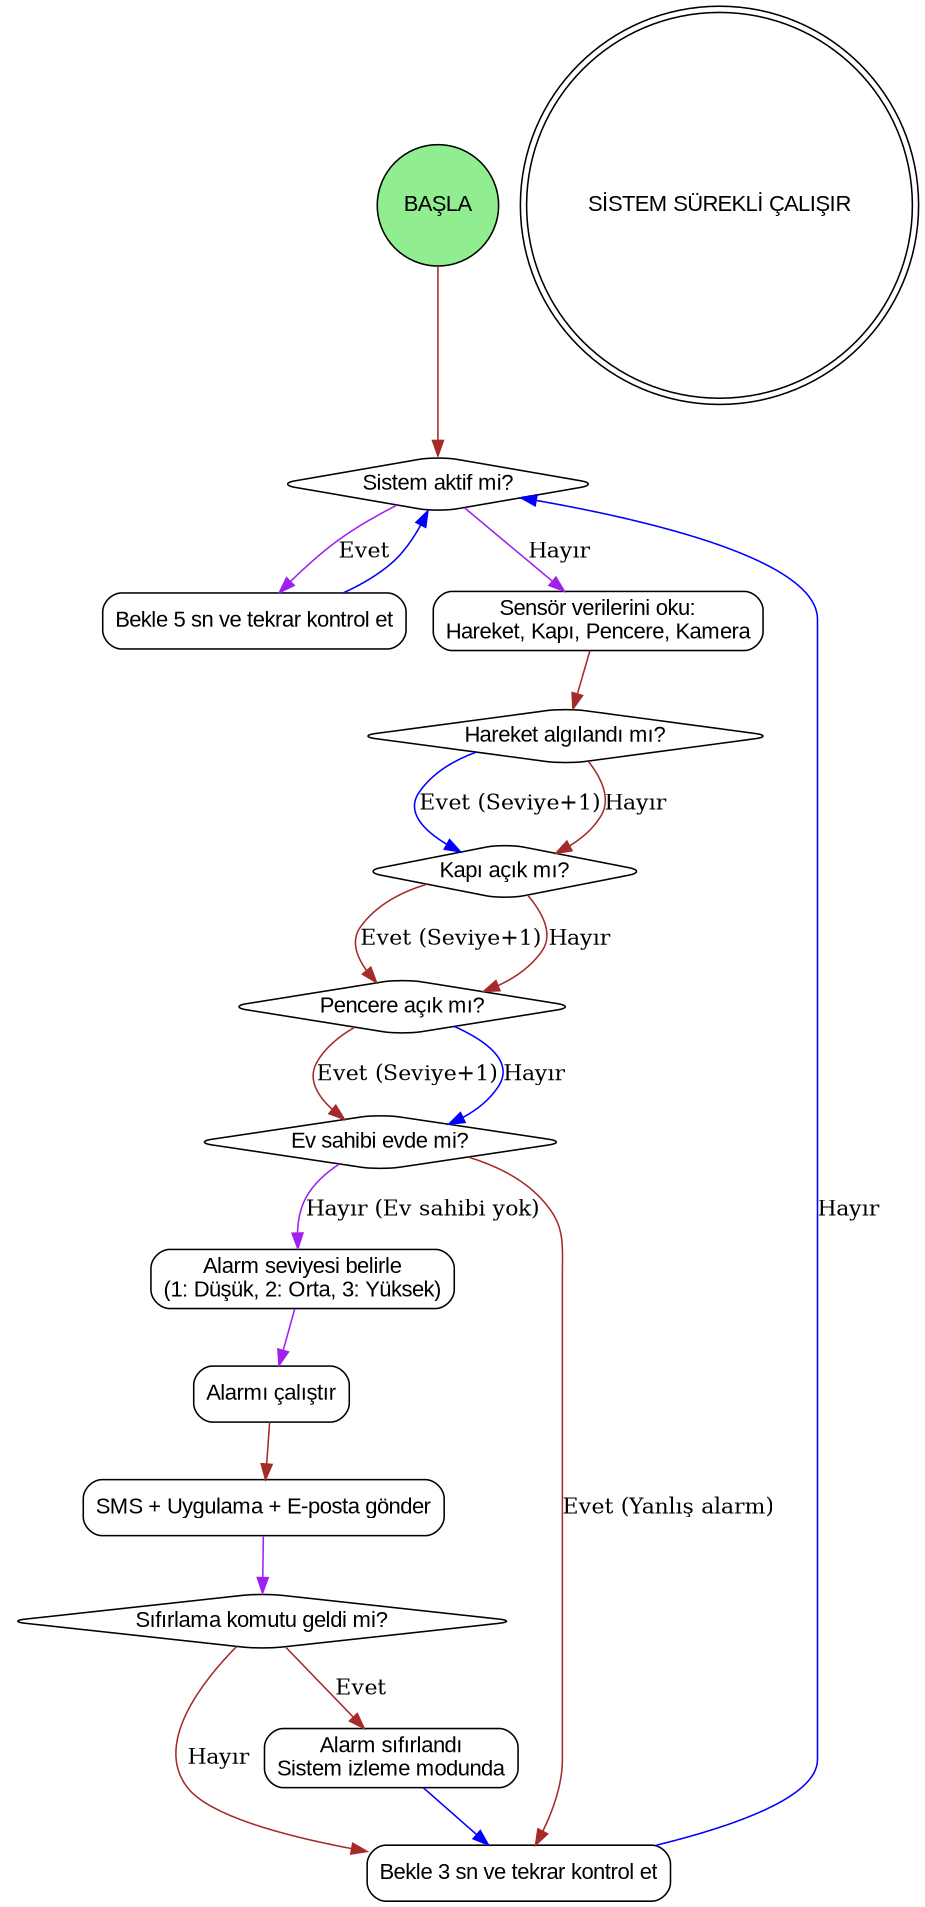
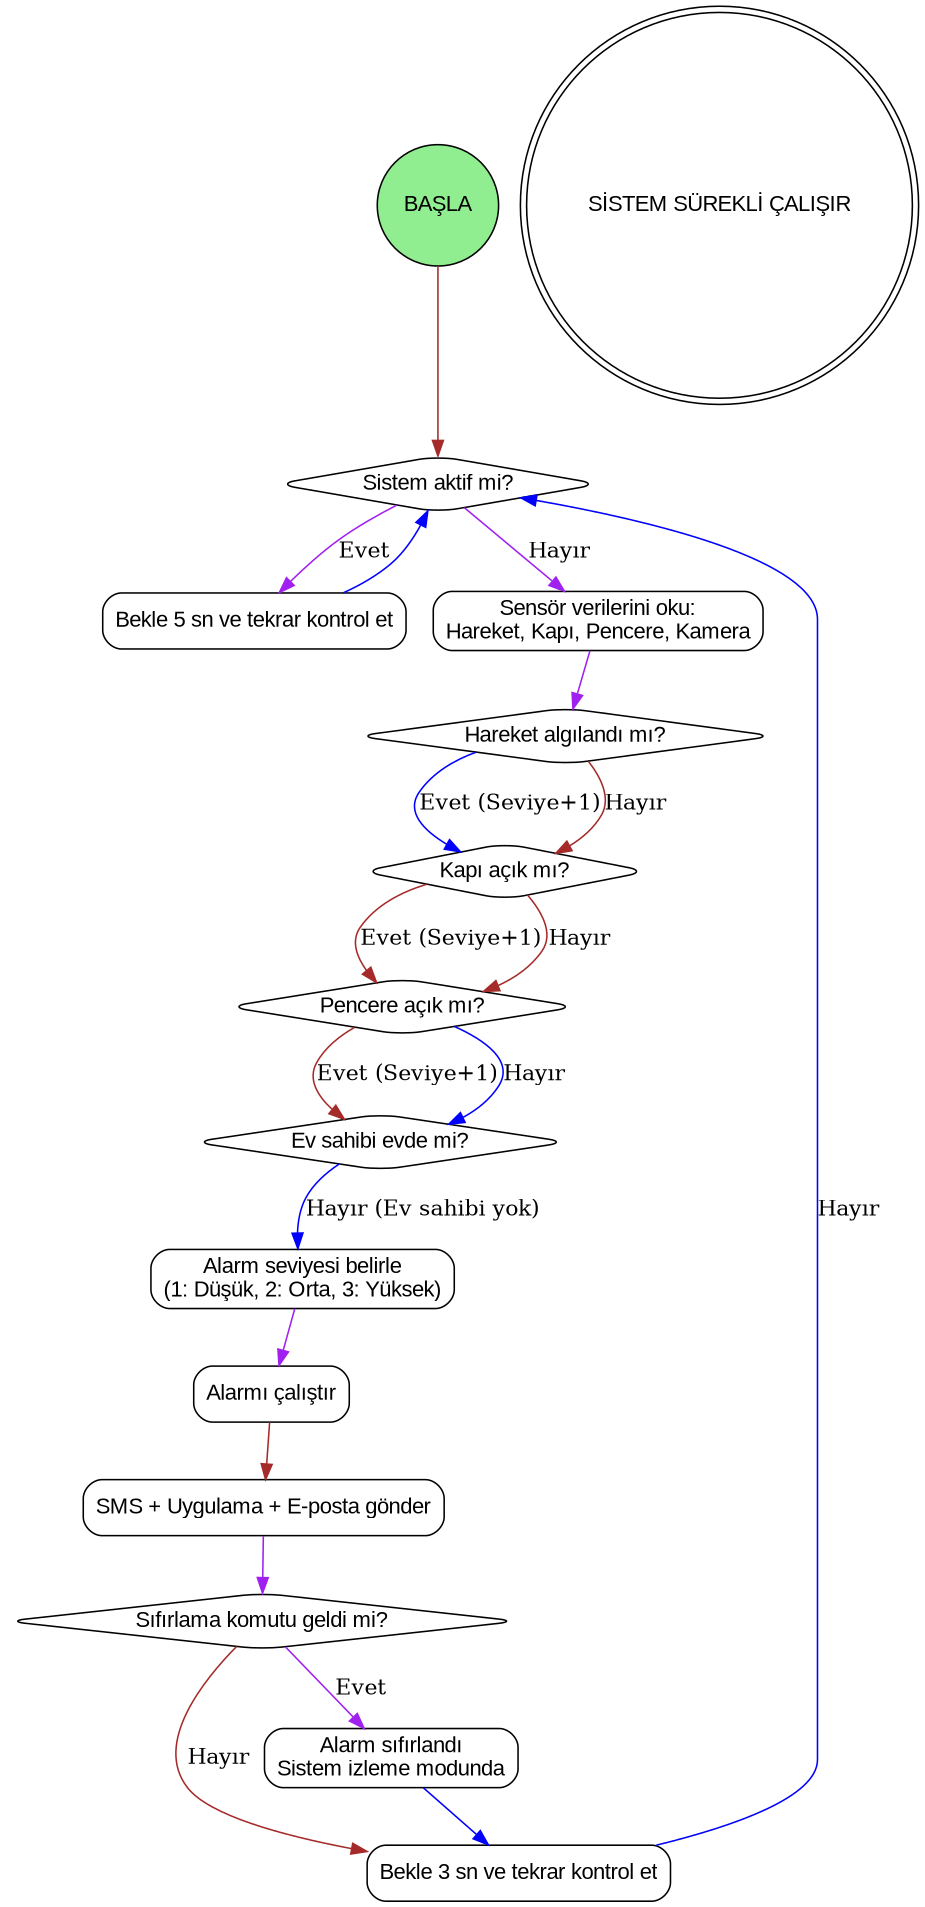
(584, 672) -> (584, 672)
(309, 1193) -> (309, 1193)
(562, 1471) -> none
(320, 1682) -> (320, 1682)
